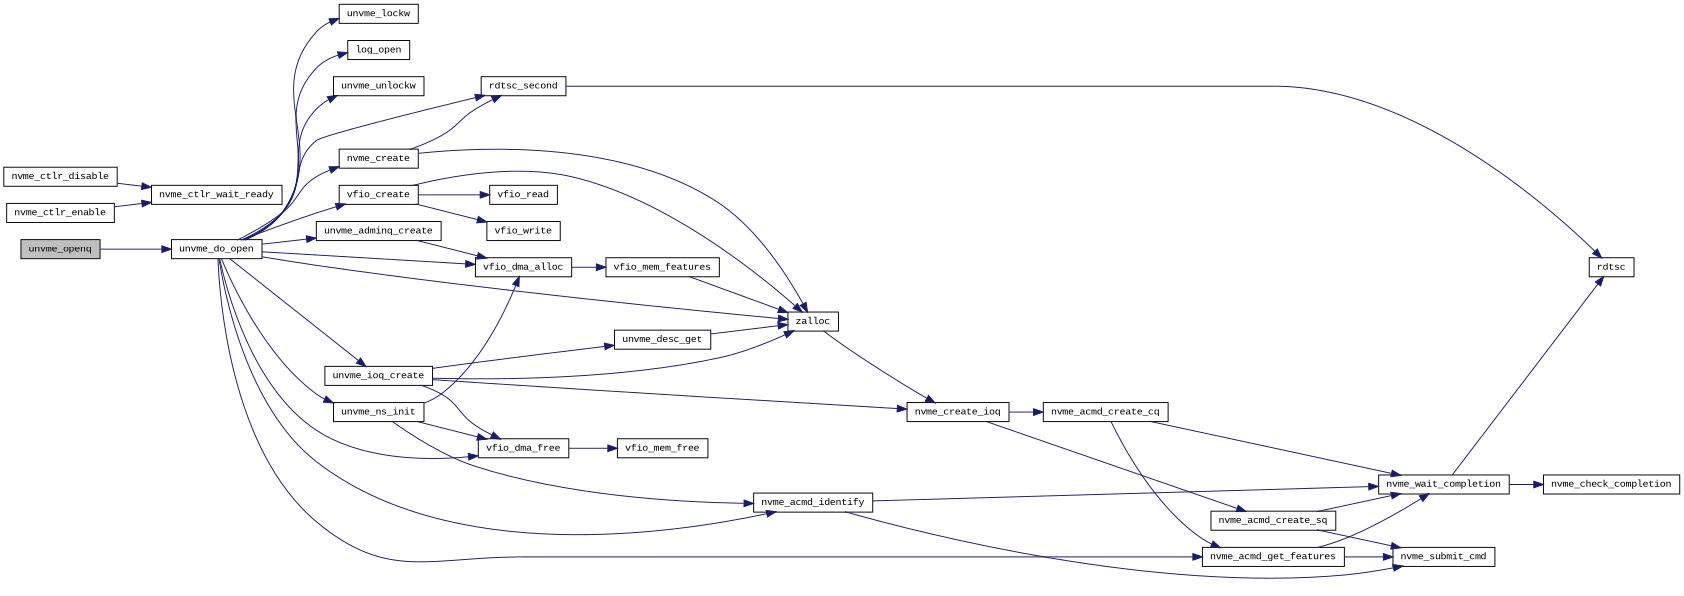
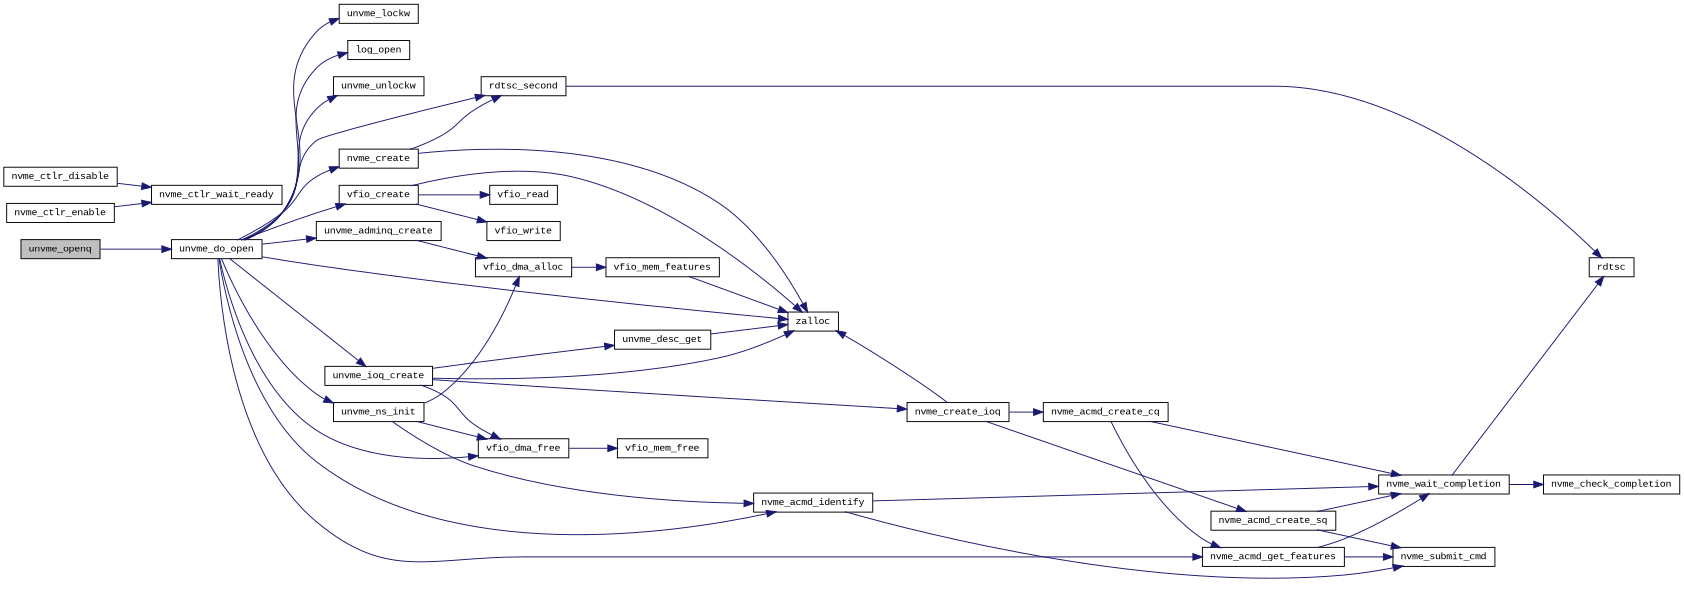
(364, 258) -> none
(874, 366) -> (897, 368)
